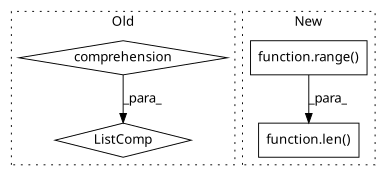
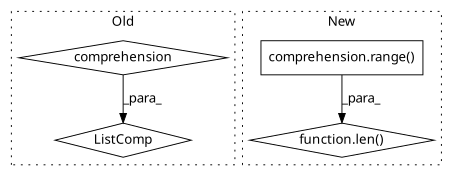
(309, 58) -> (342, 58)
(309, 140) -> (342, 140)
